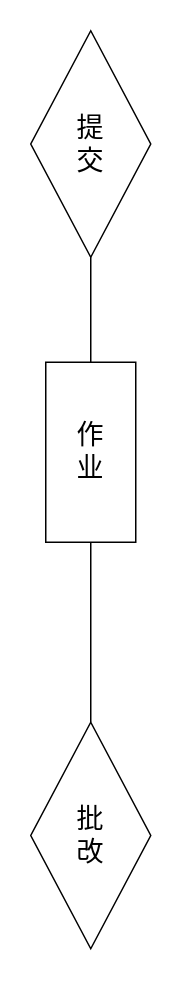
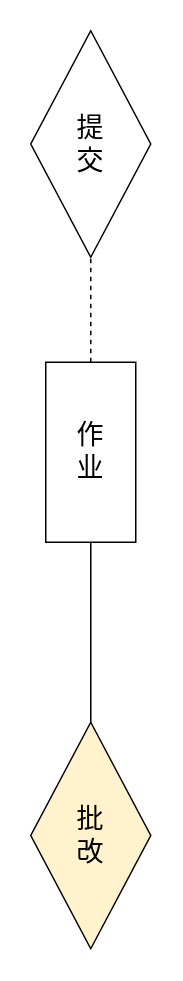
(91, 308) -> (91, 308)
(91, 836) -> (91, 836)
